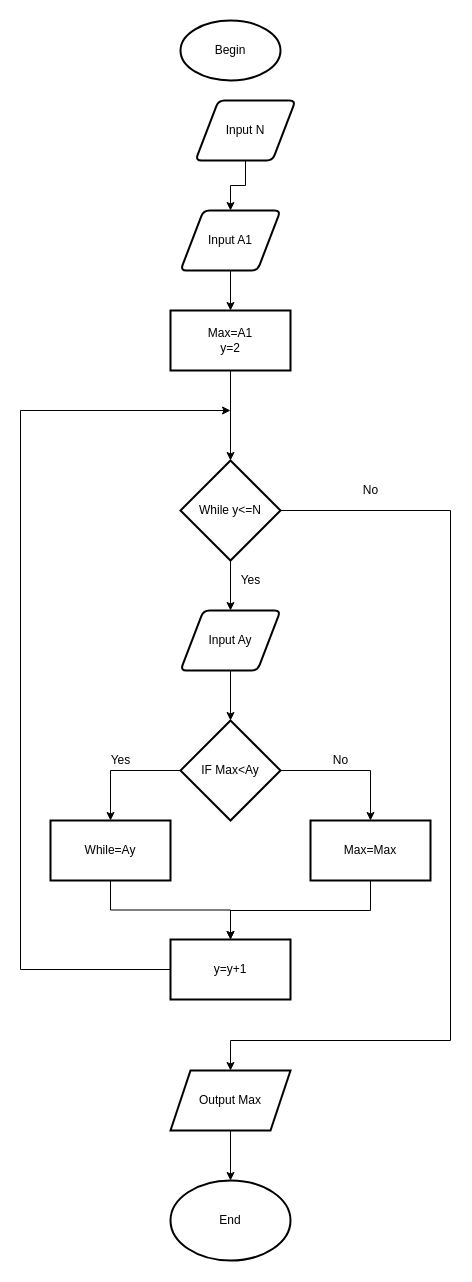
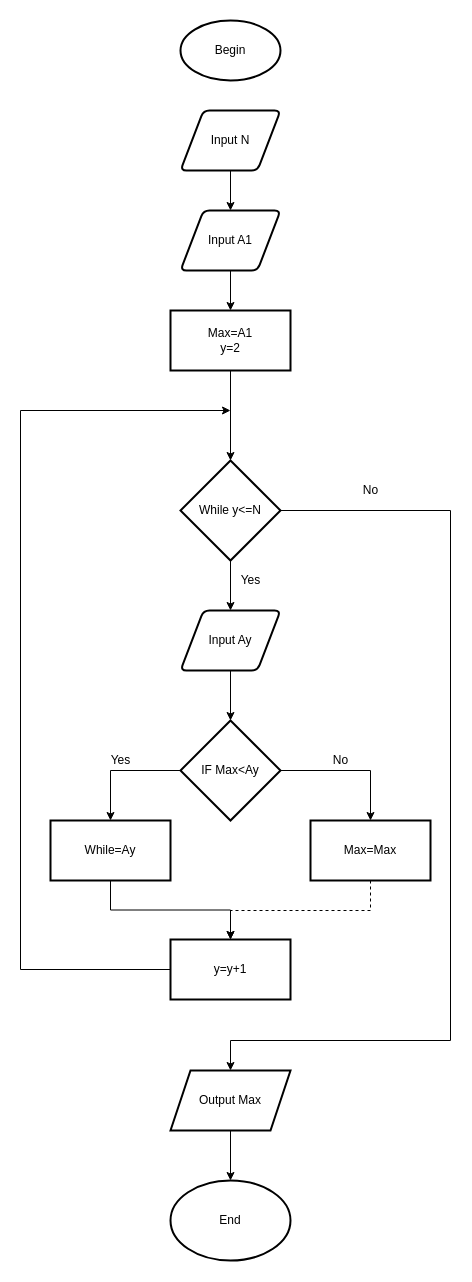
(246, 131) -> (231, 141)
(316, 911) -> (316, 911)
